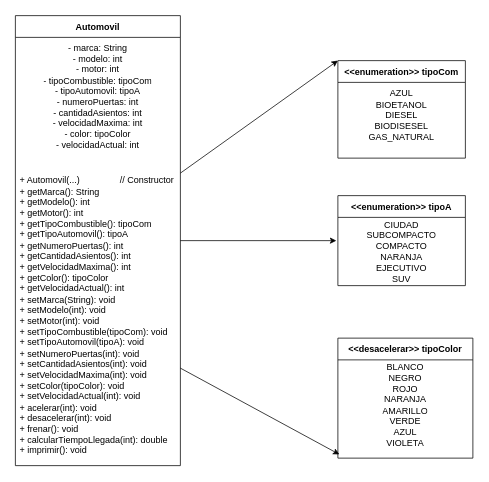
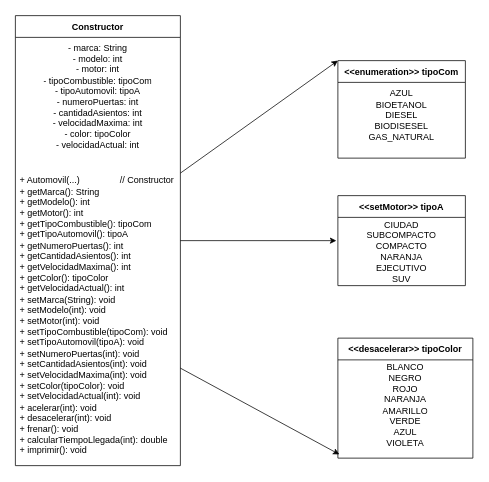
(98, 27) -> (98, 27)
(402, 207) -> (402, 207)
